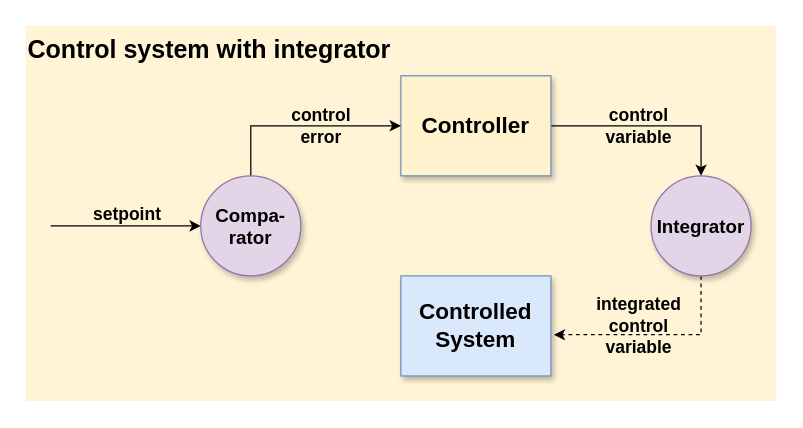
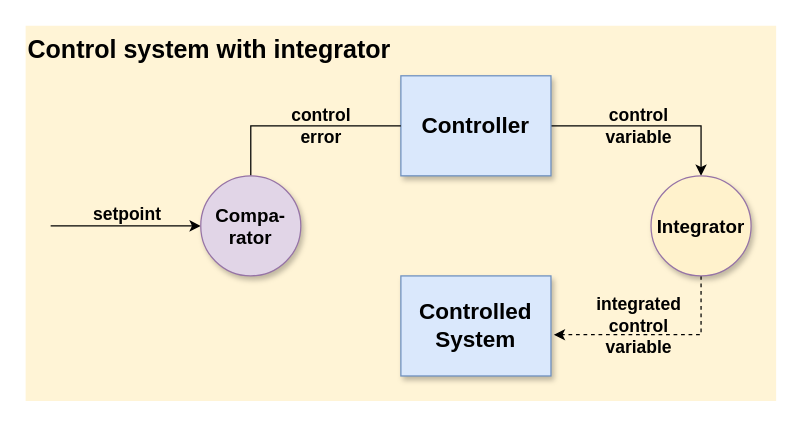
(391, 126) -> (394, 126)
(476, 126) -> (476, 126)
(701, 226) -> (701, 226)
